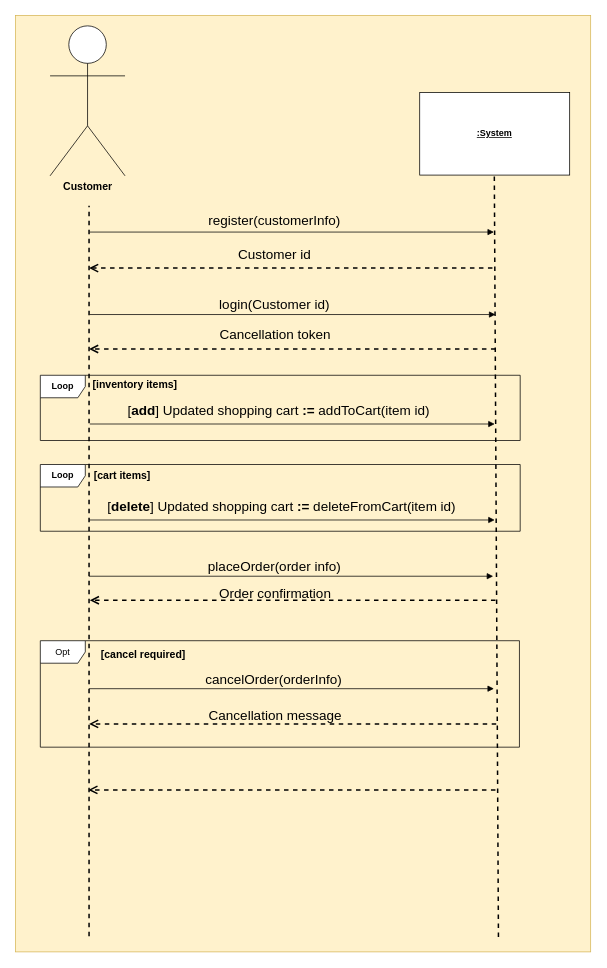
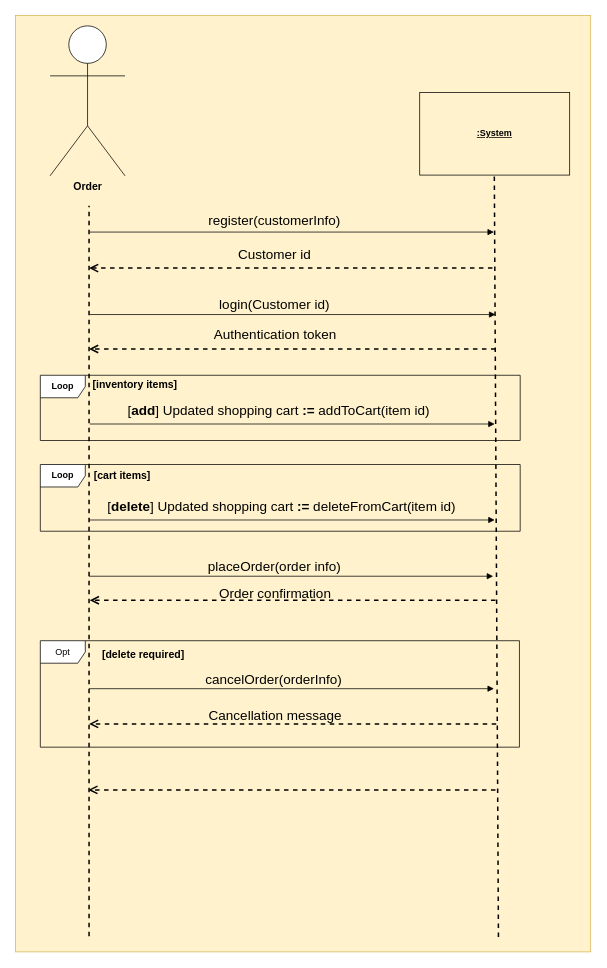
(495, 134) -> (495, 134)
(88, 187) -> (88, 187)
(275, 335) -> (275, 335)
(143, 655) -> (143, 655)
